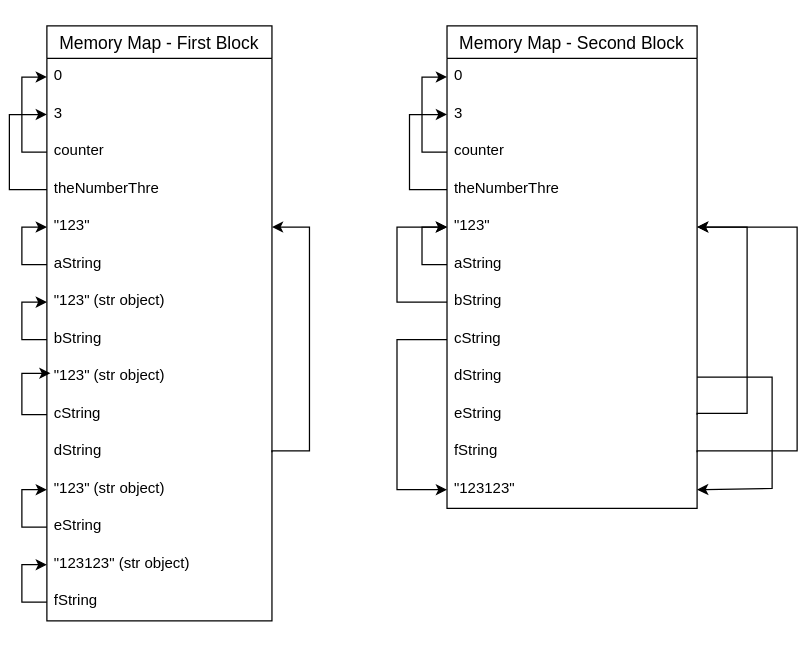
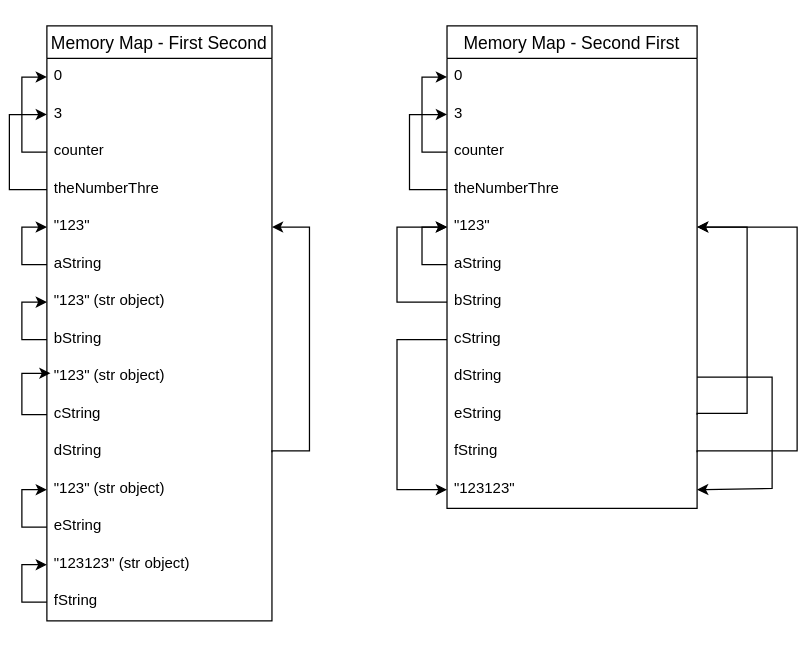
(159, 43) -> (159, 43)
(571, 43) -> (571, 43)
